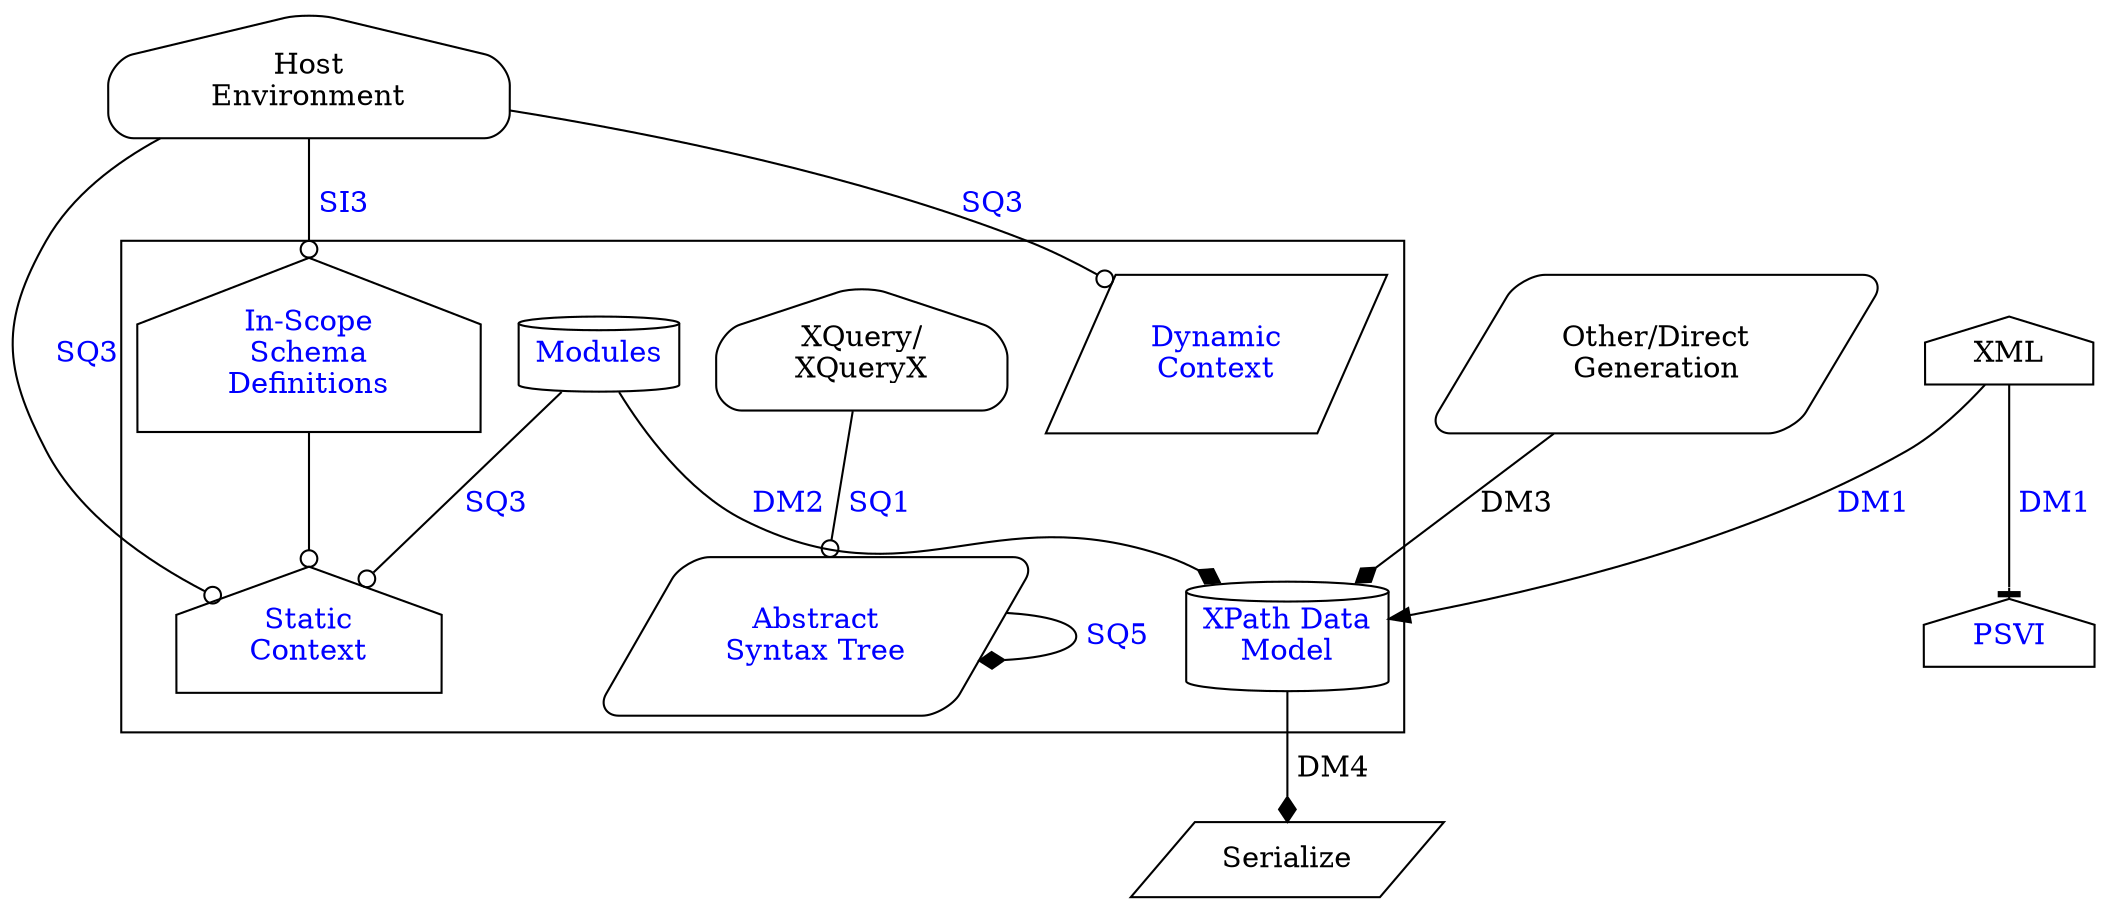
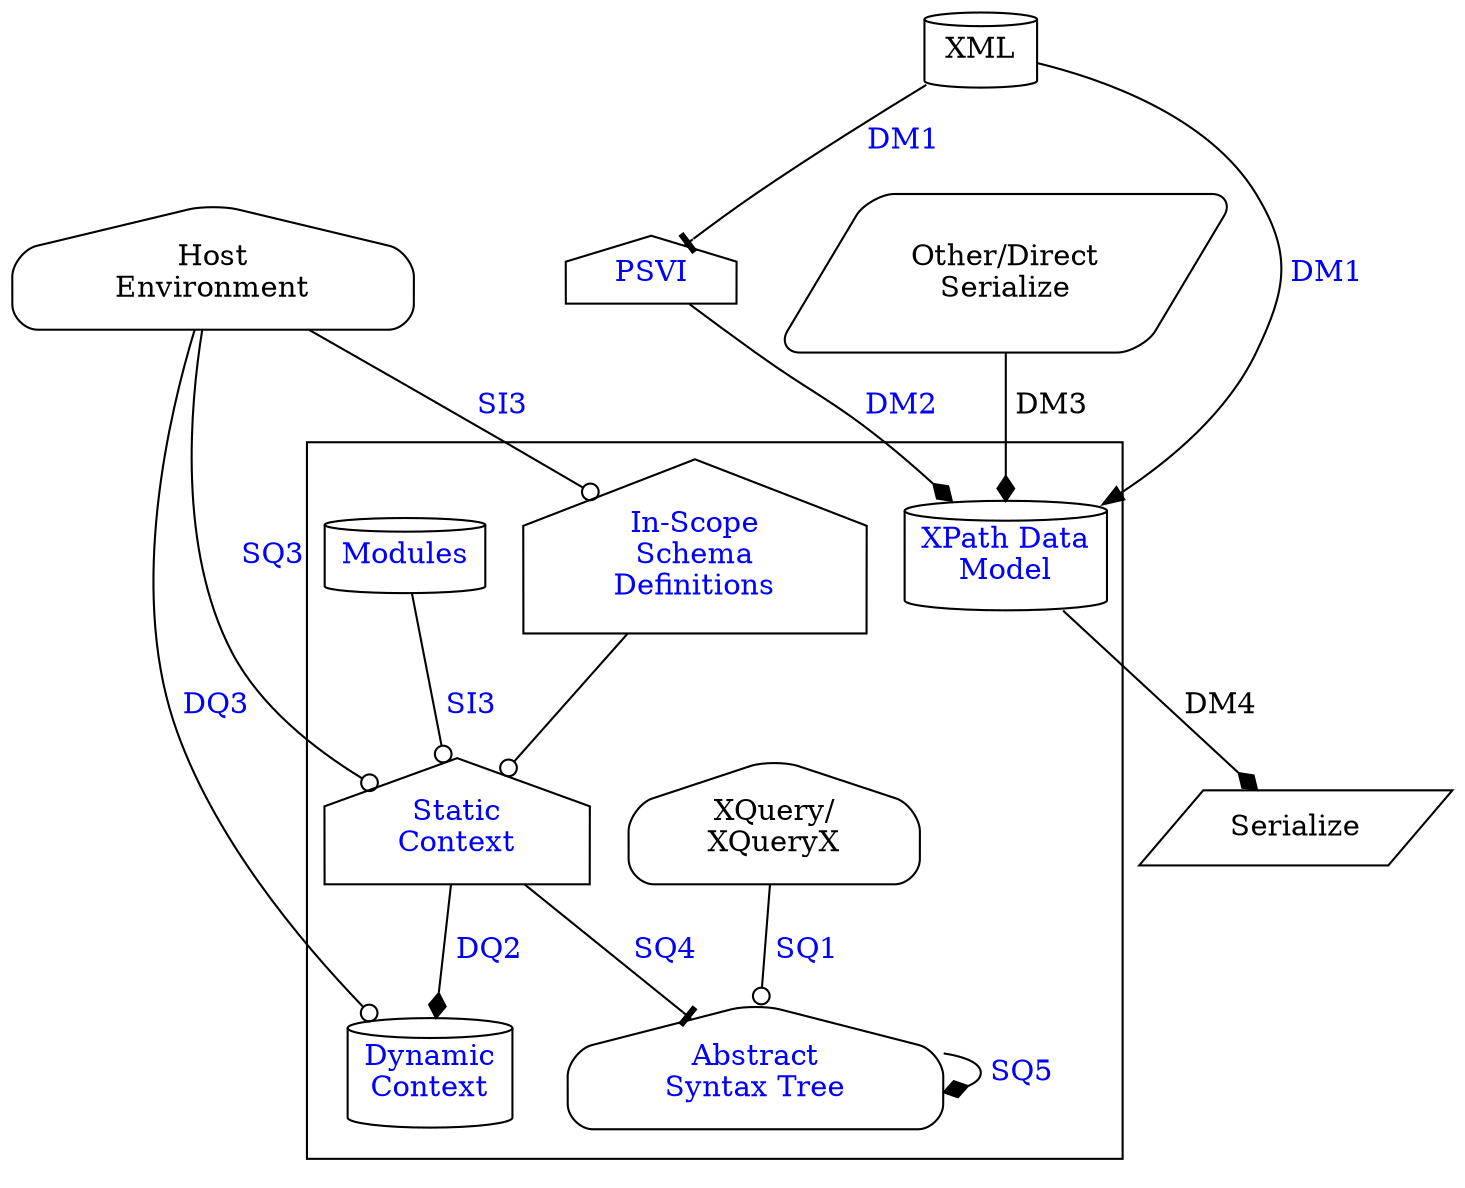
(988, 204) -> (212, 705)
(1216, 354) -> (430, 1073)
(1657, 354) -> (1006, 273)
(2009, 354) -> (981, 50)
(492, 504) -> (467, 705)
(881, 553) -> (813, 391)
(816, 636) -> (755, 1073)
none -> (445, 938)
none -> (604, 948)
